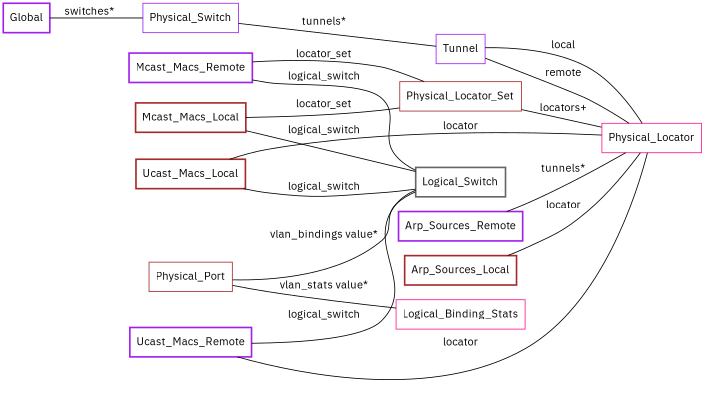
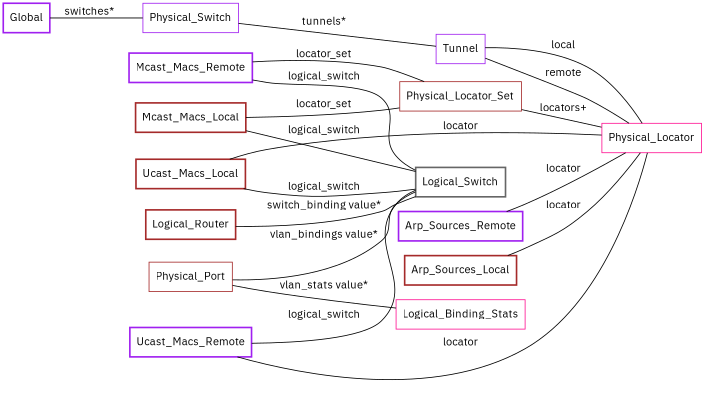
(564, 169) -> (564, 169)
none -> (191, 225)
